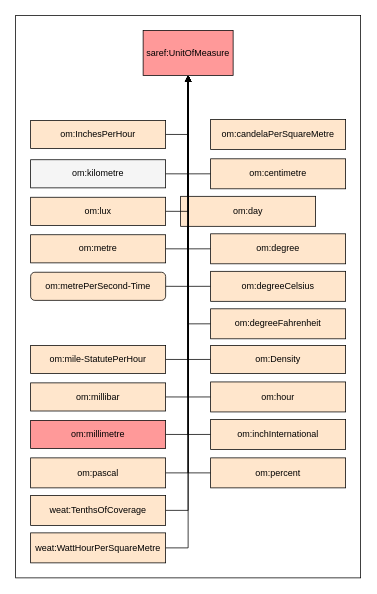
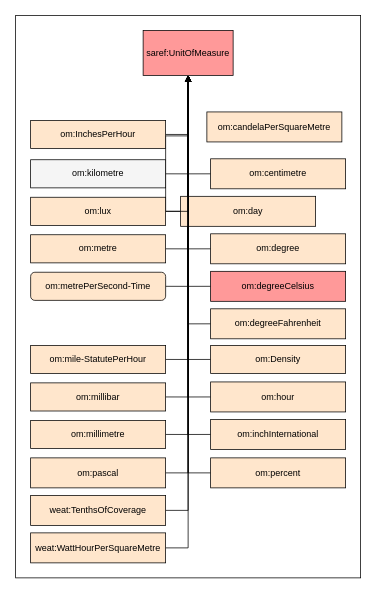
(278, 134) -> (274, 127)
none -> (174, 136)
(278, 286) -> (278, 286)
(98, 434) -> (98, 434)
